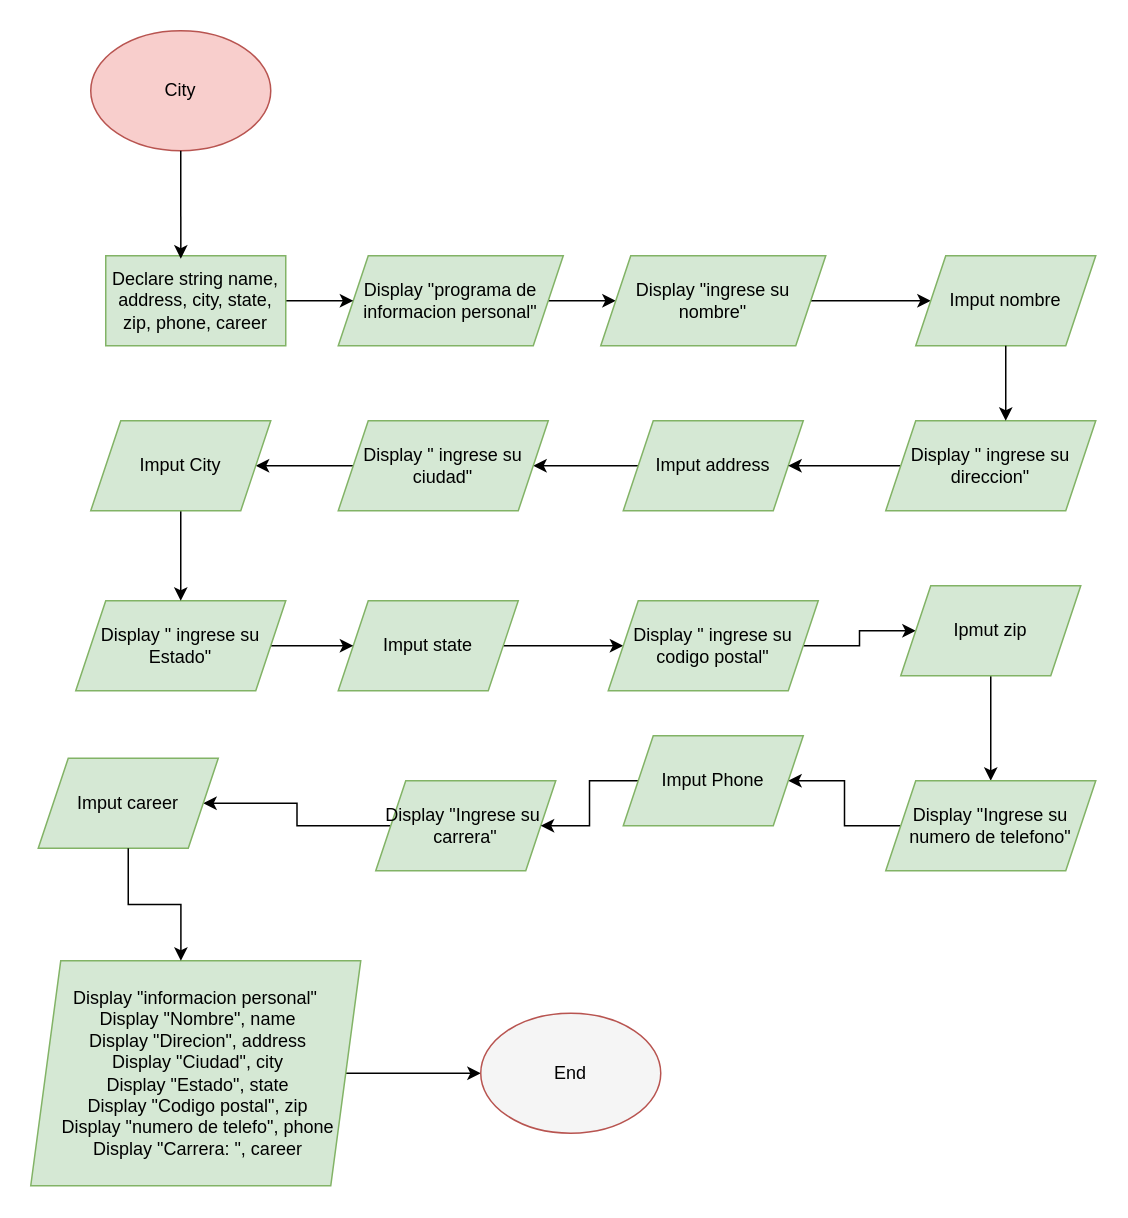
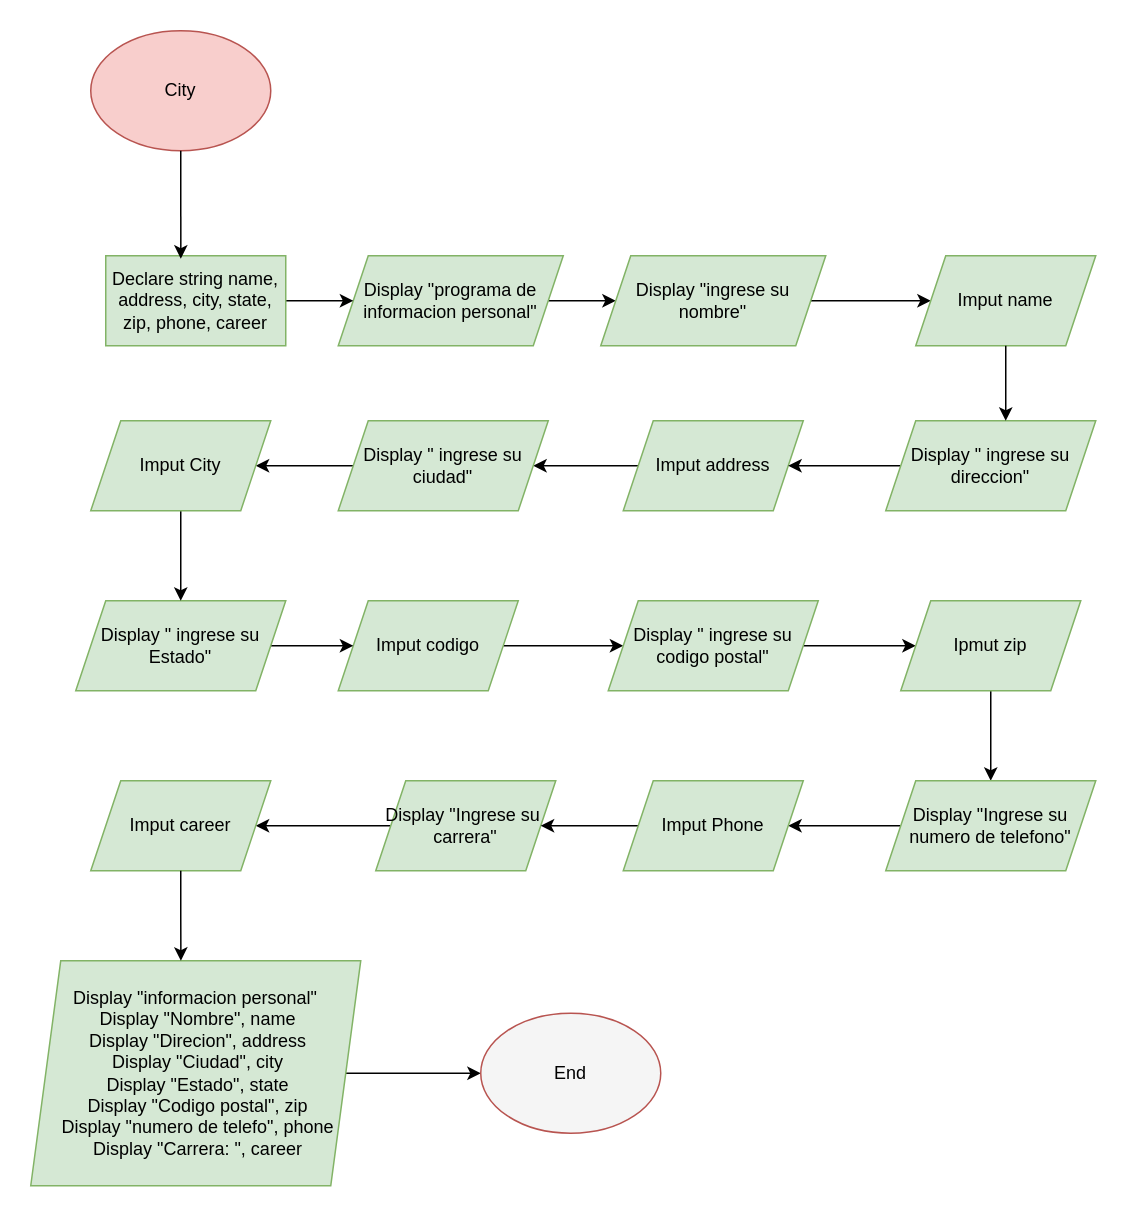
(1006, 301) -> (1006, 301)
(991, 631) -> (991, 646)
(428, 646) -> (428, 646)
(713, 781) -> (713, 826)
(128, 803) -> (181, 826)
